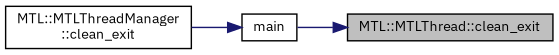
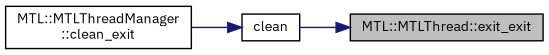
(269, 27) -> (271, 27)
(450, 27) -> (447, 27)
